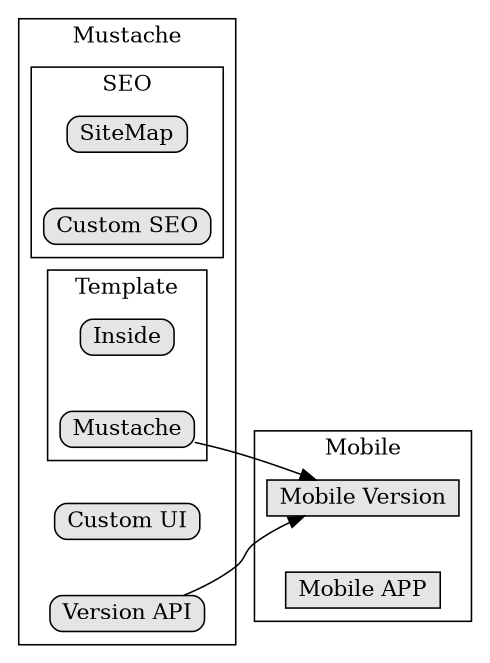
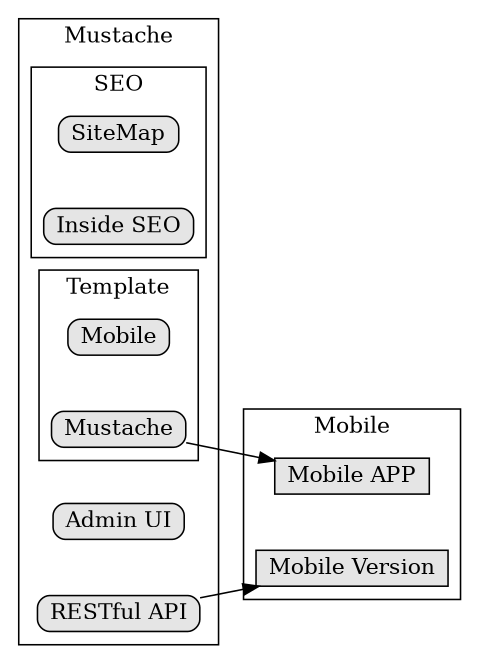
(127, 226) -> (119, 226)
(127, 337) -> (119, 337)
(264, 462) -> (228, 451)
(127, 521) -> (119, 521)
(127, 614) -> (119, 614)
